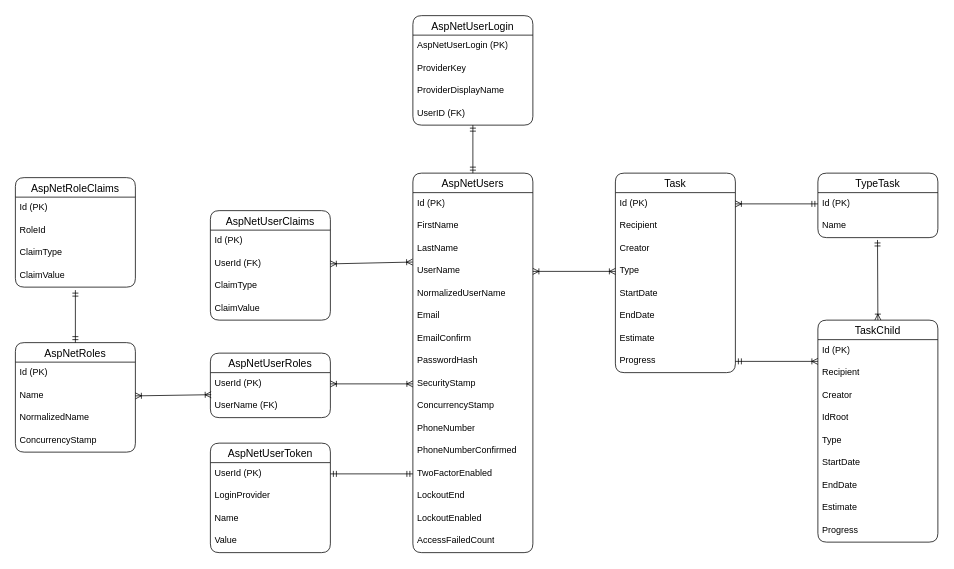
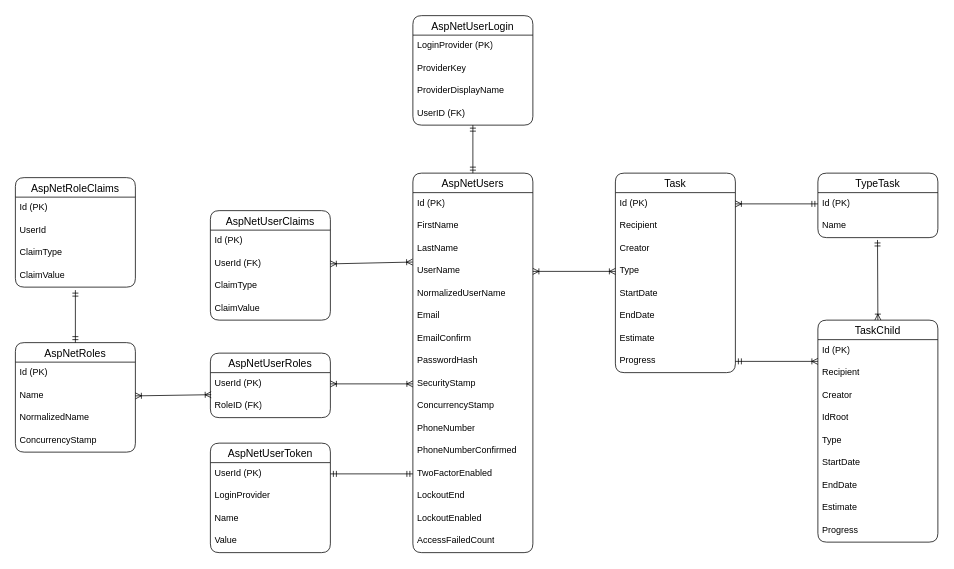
(467, 46) -> (460, 46)
(34, 230) -> (35, 230)
(246, 406) -> (240, 406)
